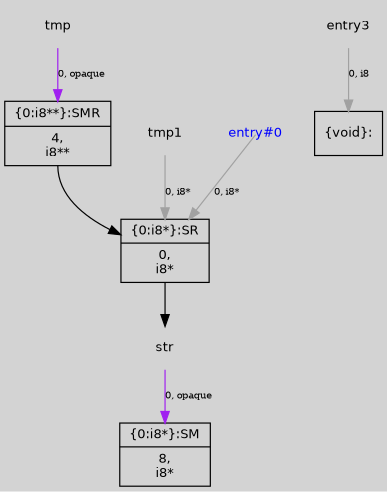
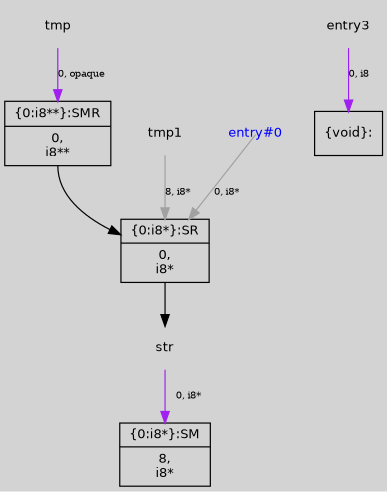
(349, 74) -> (349, 74)
(58, 138) -> (58, 138)
(178, 192) -> (178, 192)
(189, 396) -> (189, 396)
